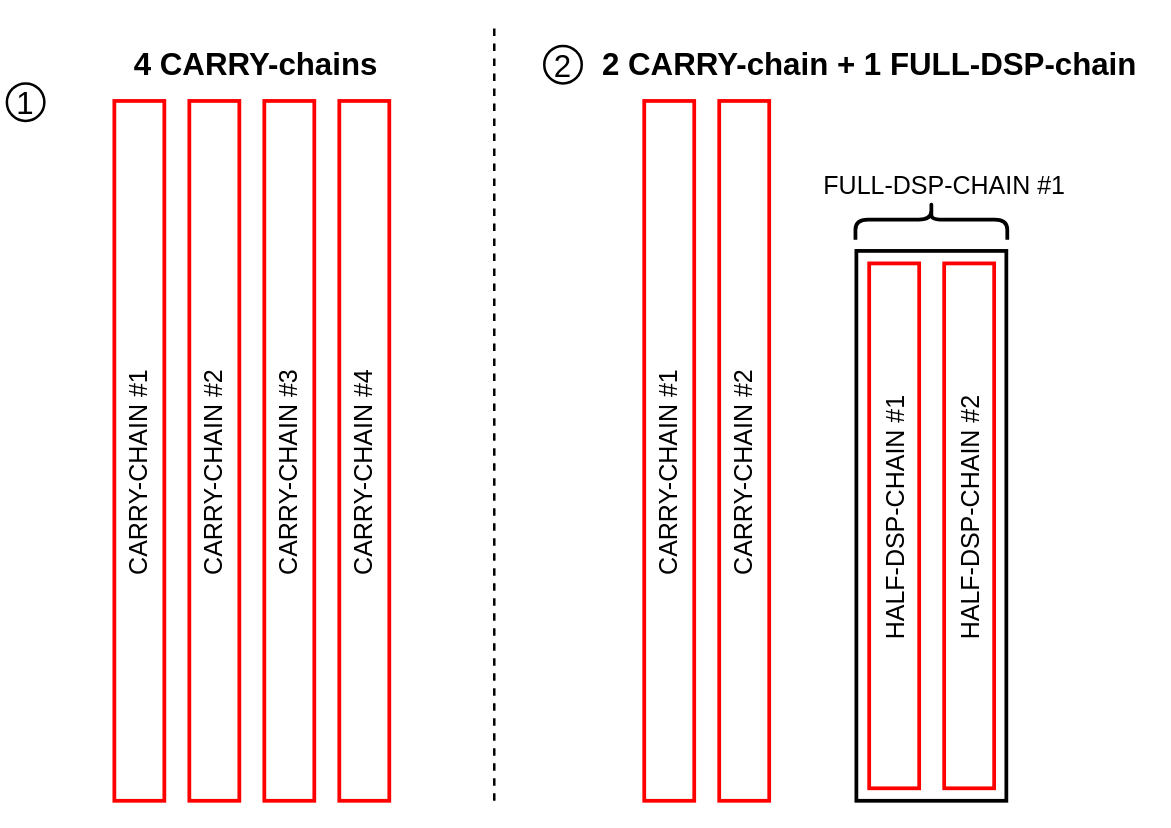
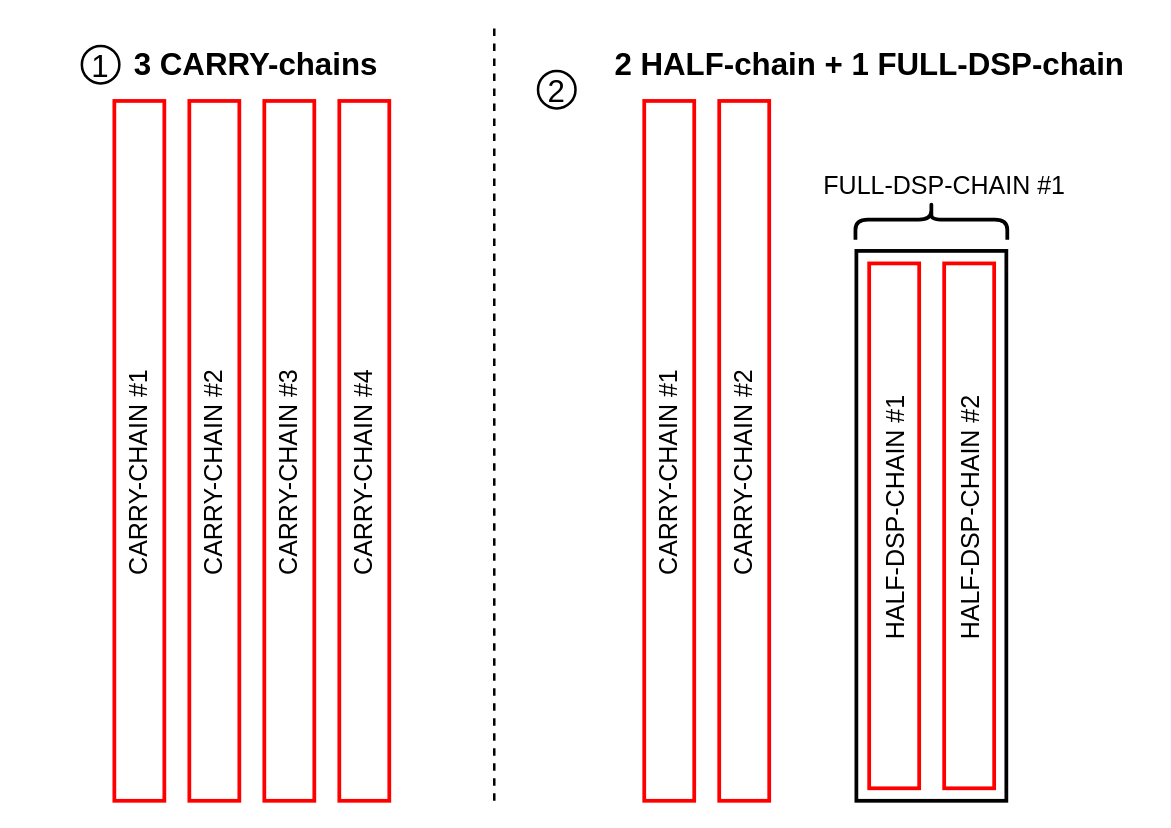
(256, 63) -> (256, 63)
(870, 63) -> (870, 63)
(563, 64) -> (557, 89)
(26, 102) -> (101, 64)
